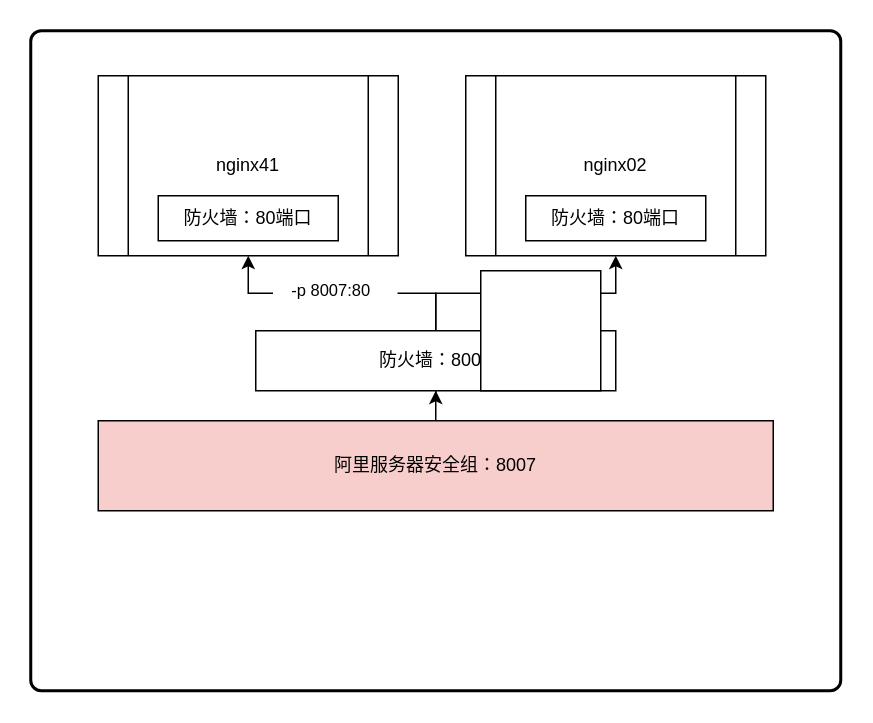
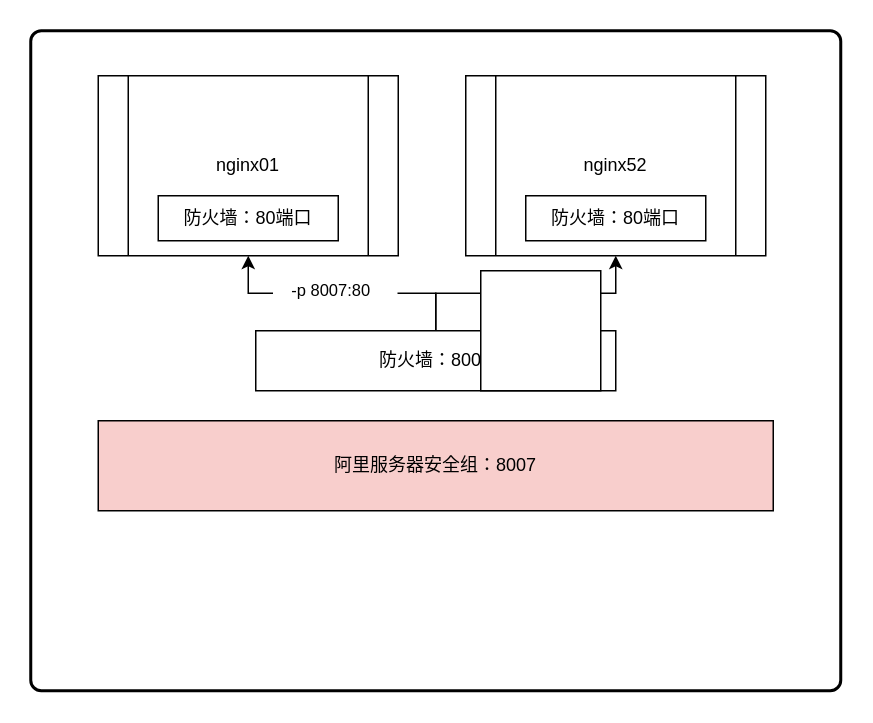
(248, 166) -> (248, 166)
(616, 166) -> (616, 166)
(436, 401) -> none
